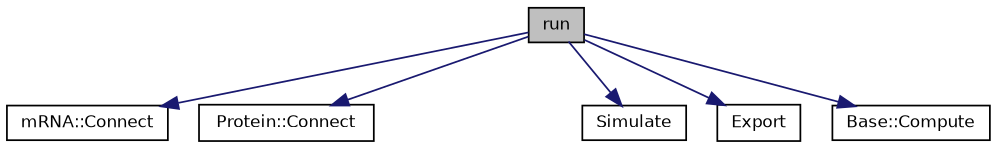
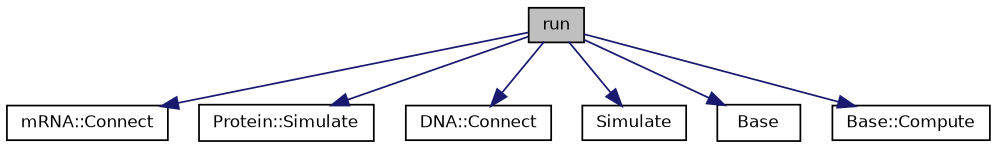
(286, 123) -> (286, 123)
none -> (478, 123)
(759, 123) -> (759, 123)
